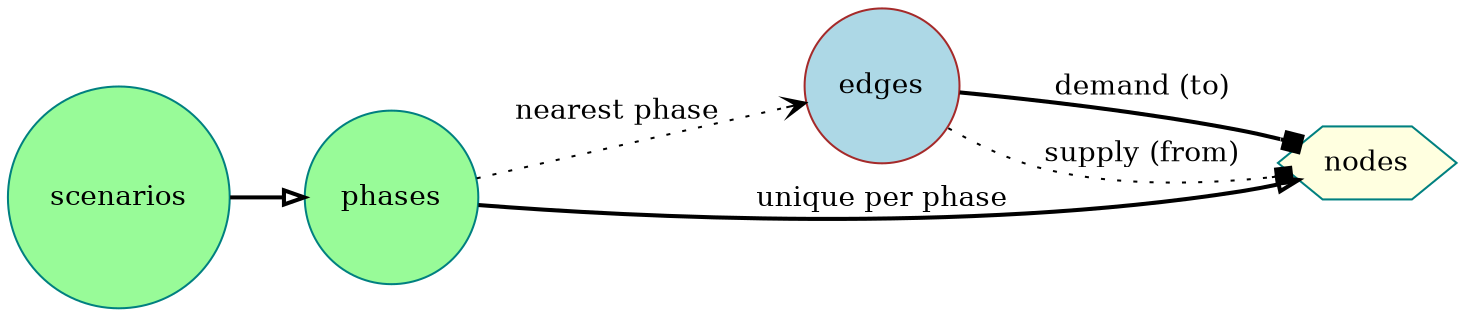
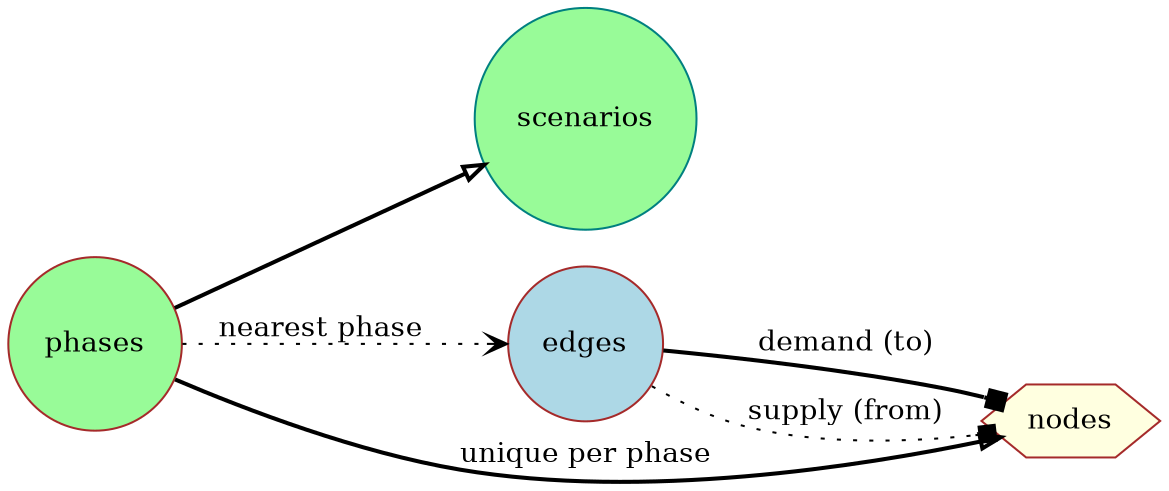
(1367, 163) -> (1071, 421)
(257, 197) -> (320, 241)
(392, 197) -> (95, 344)
